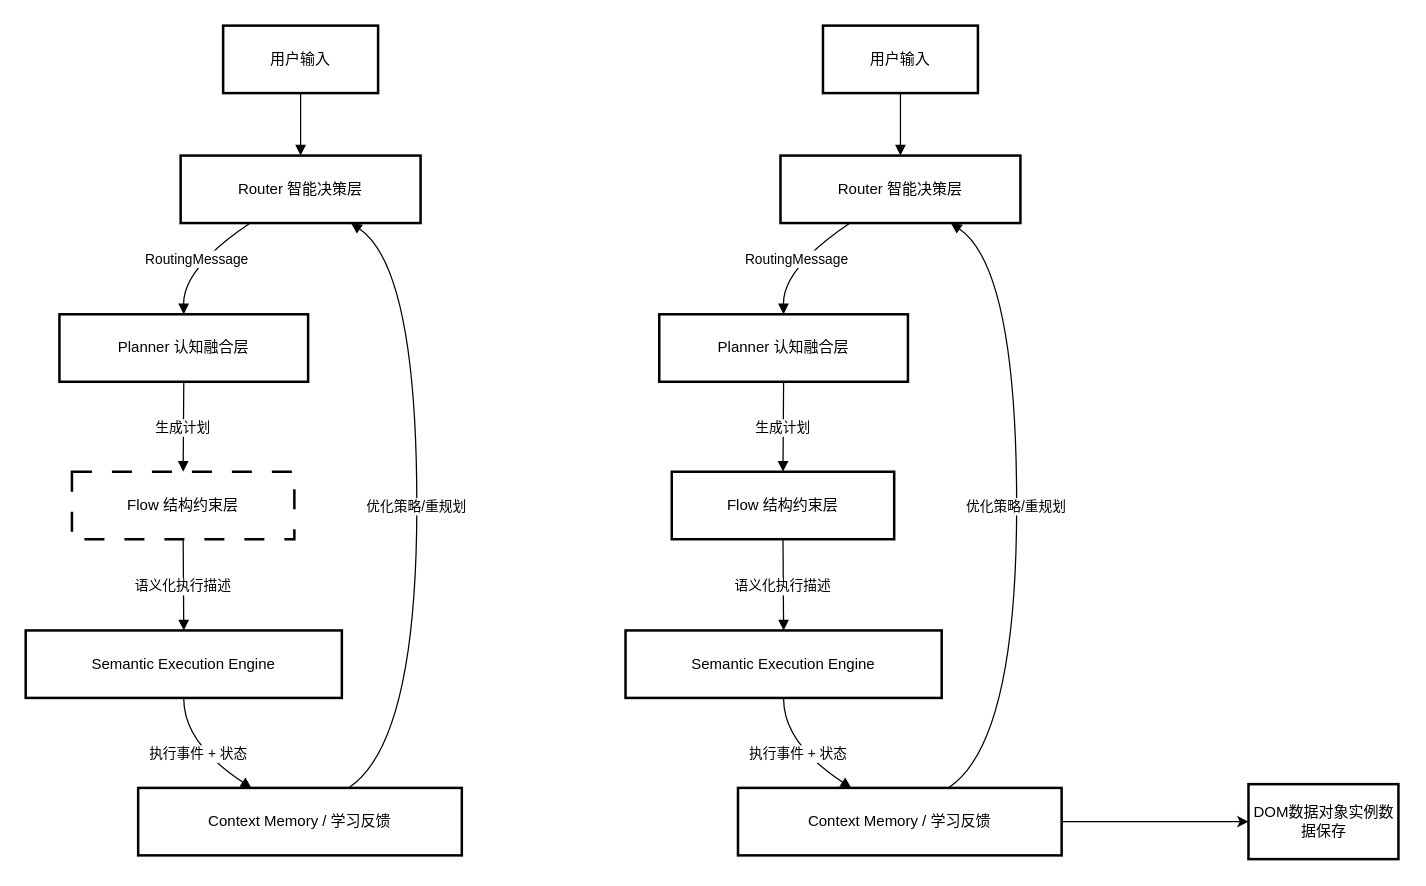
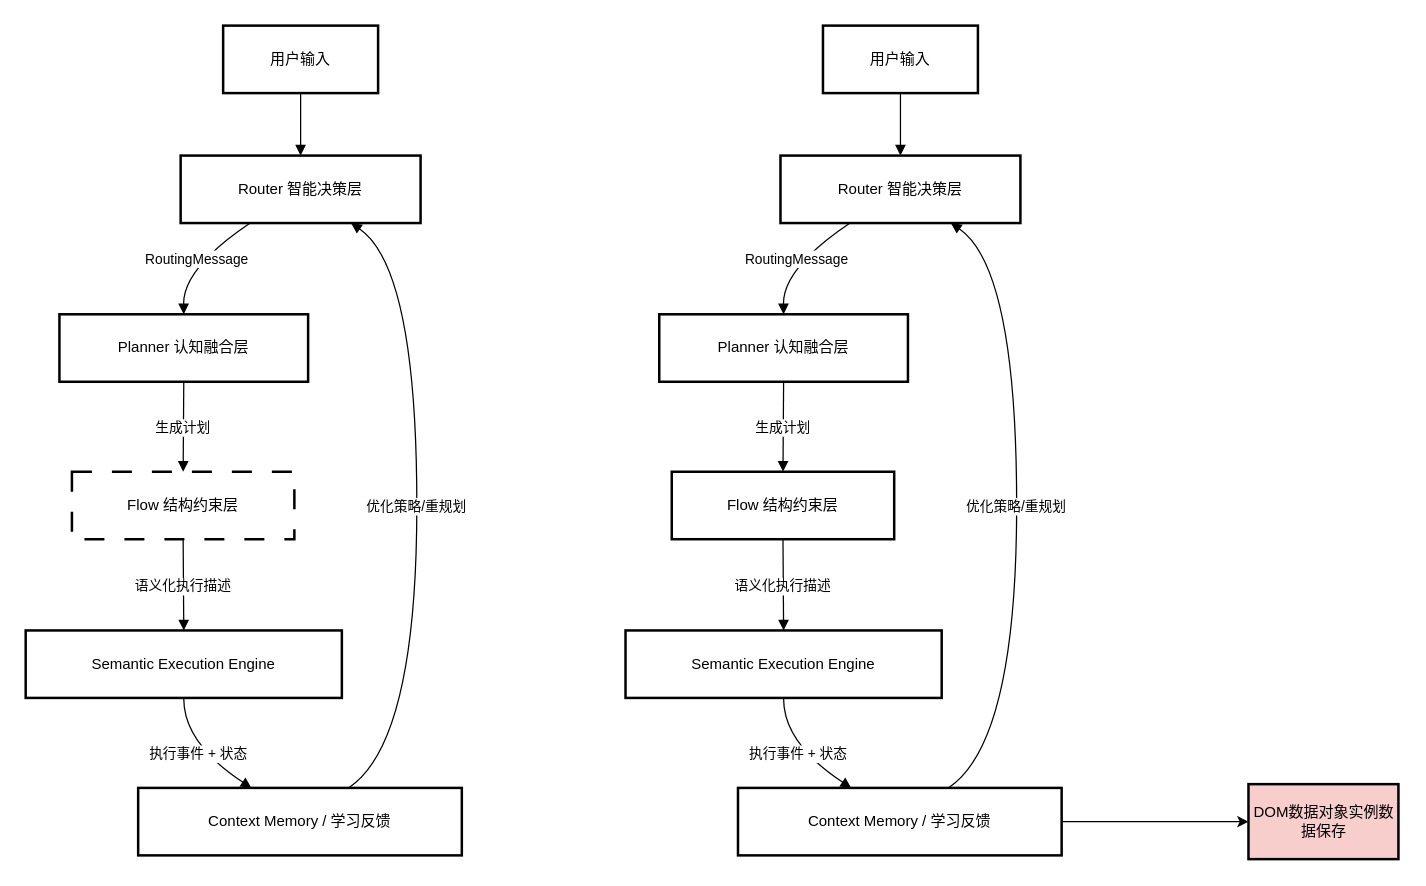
(1324, 822) -> (1324, 822)
